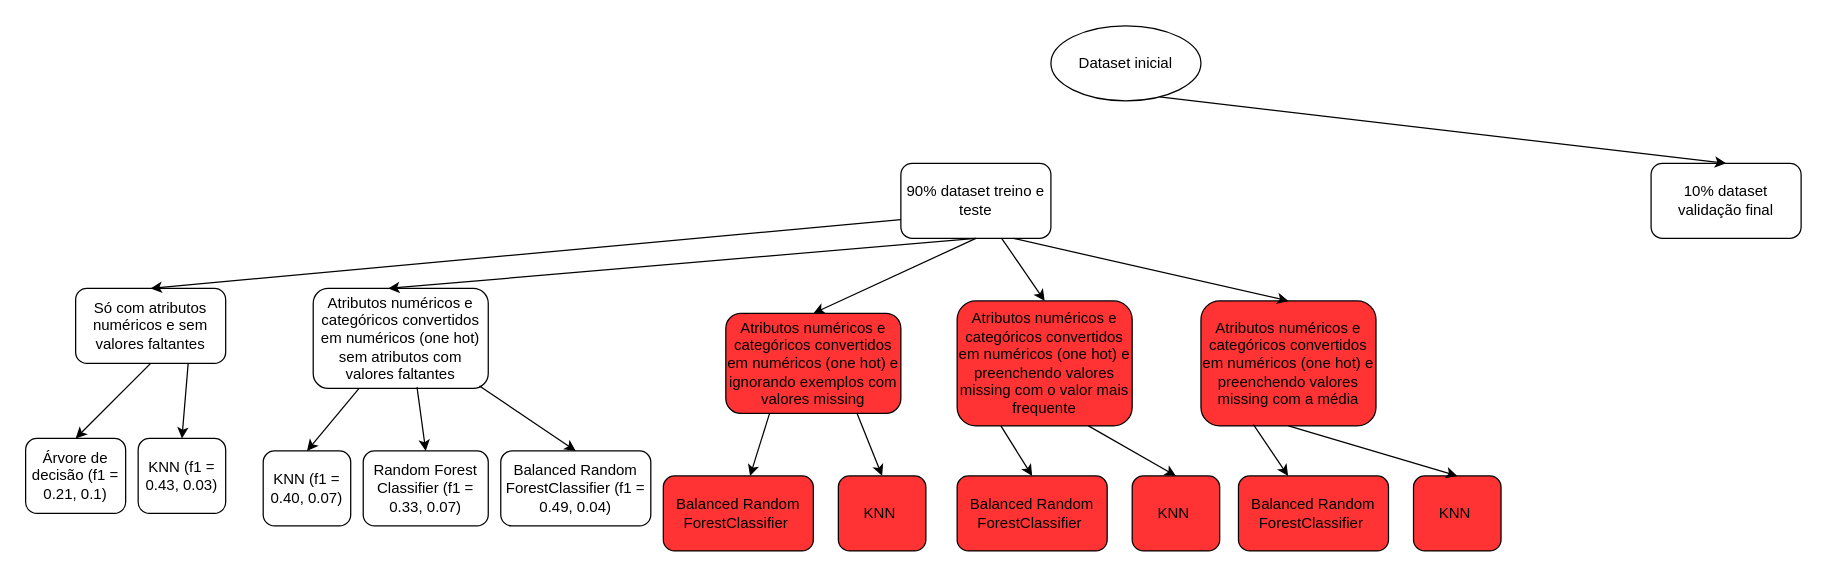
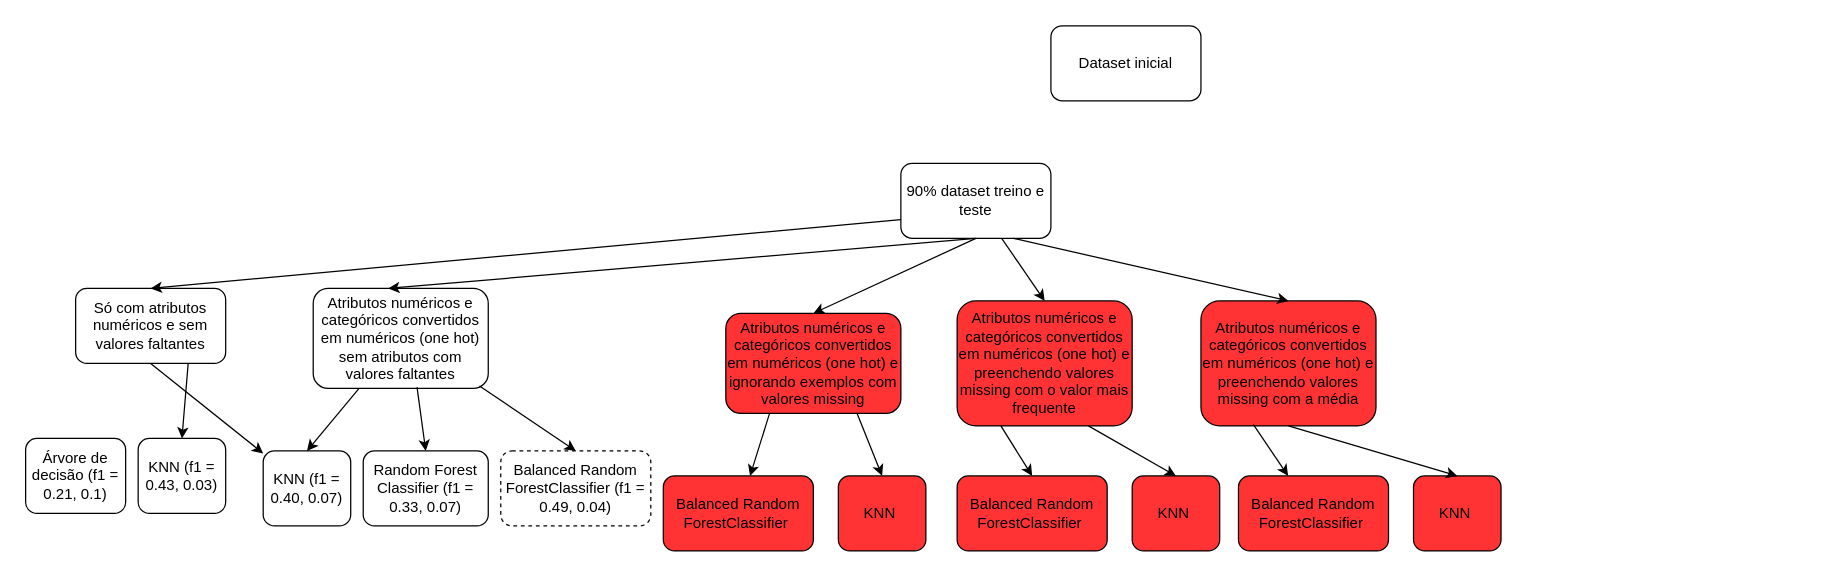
(1126, 63) -> (1126, 63)
(1438, 129) -> none
(1726, 201) -> none
(116, 398) -> (204, 406)
(576, 488) -> (576, 488)
